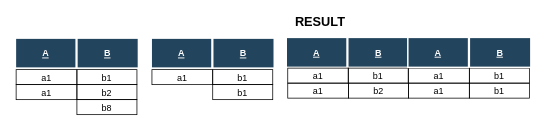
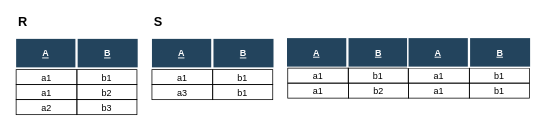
none -> (32, 23)
none -> (167, 23)
(357, 23) -> none
none -> (182, 92)
none -> (47, 107)
(107, 107) -> (107, 107)
